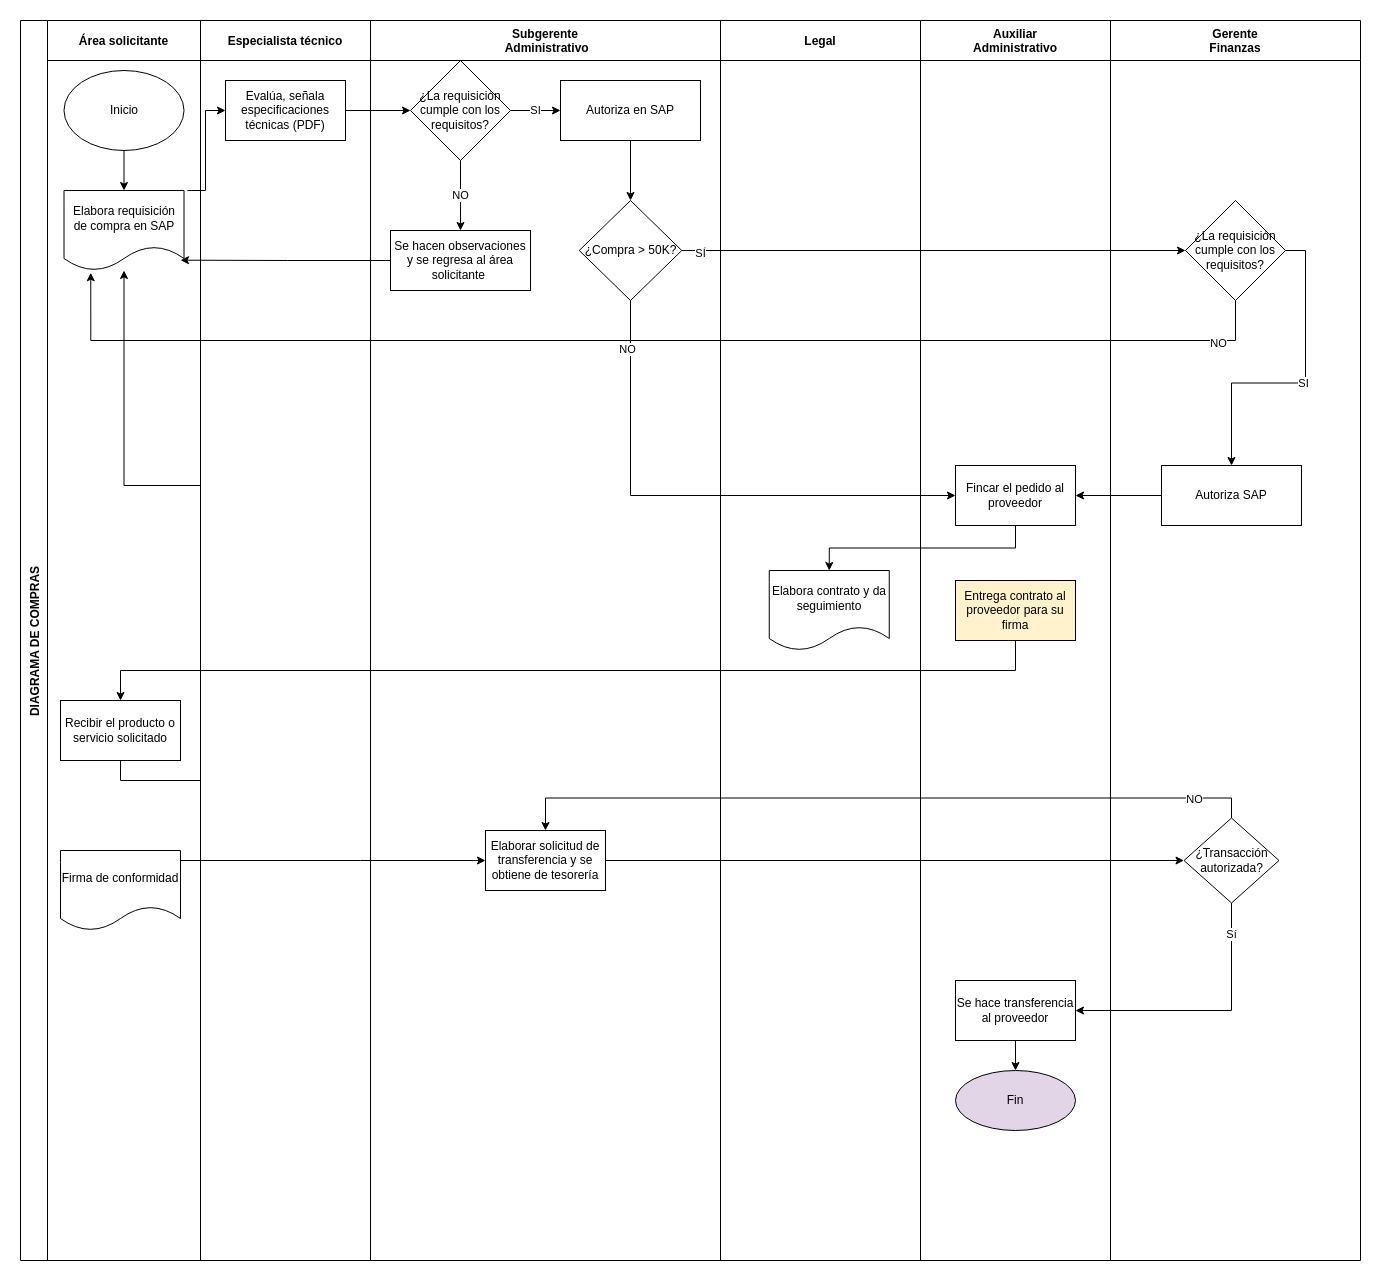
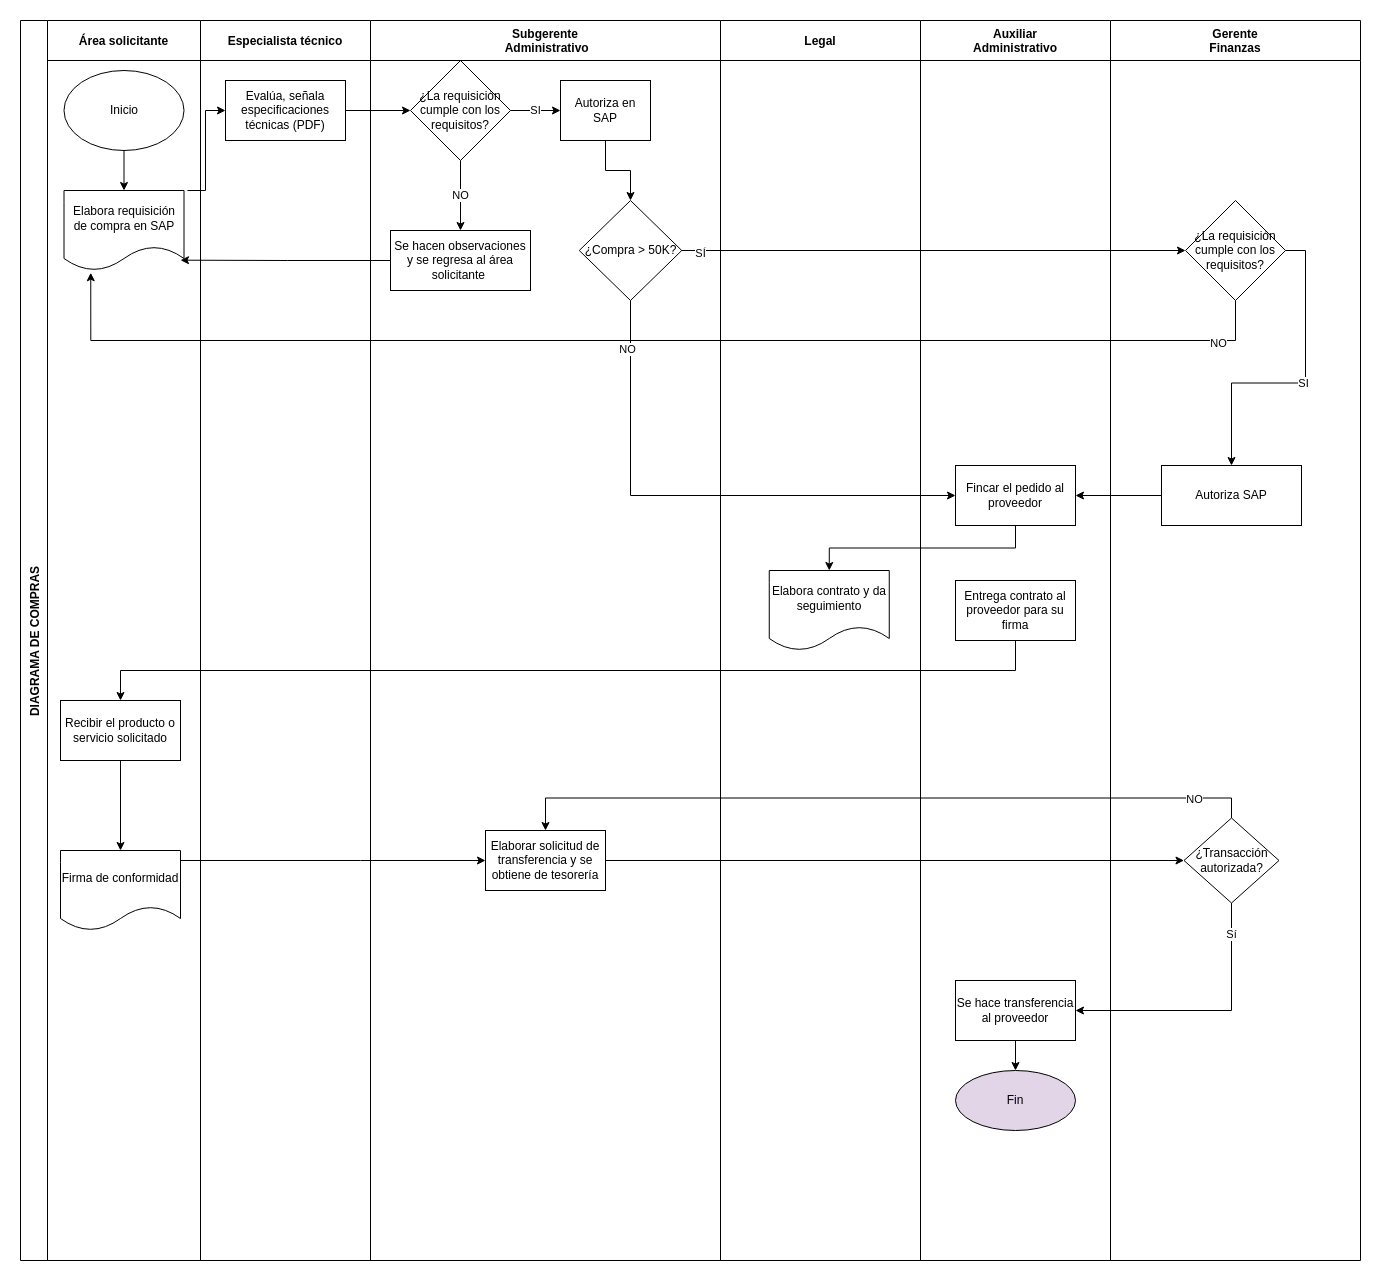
(631, 111) -> (606, 111)
(124, 418) -> (121, 811)
(1016, 611) -> (1016, 611)
